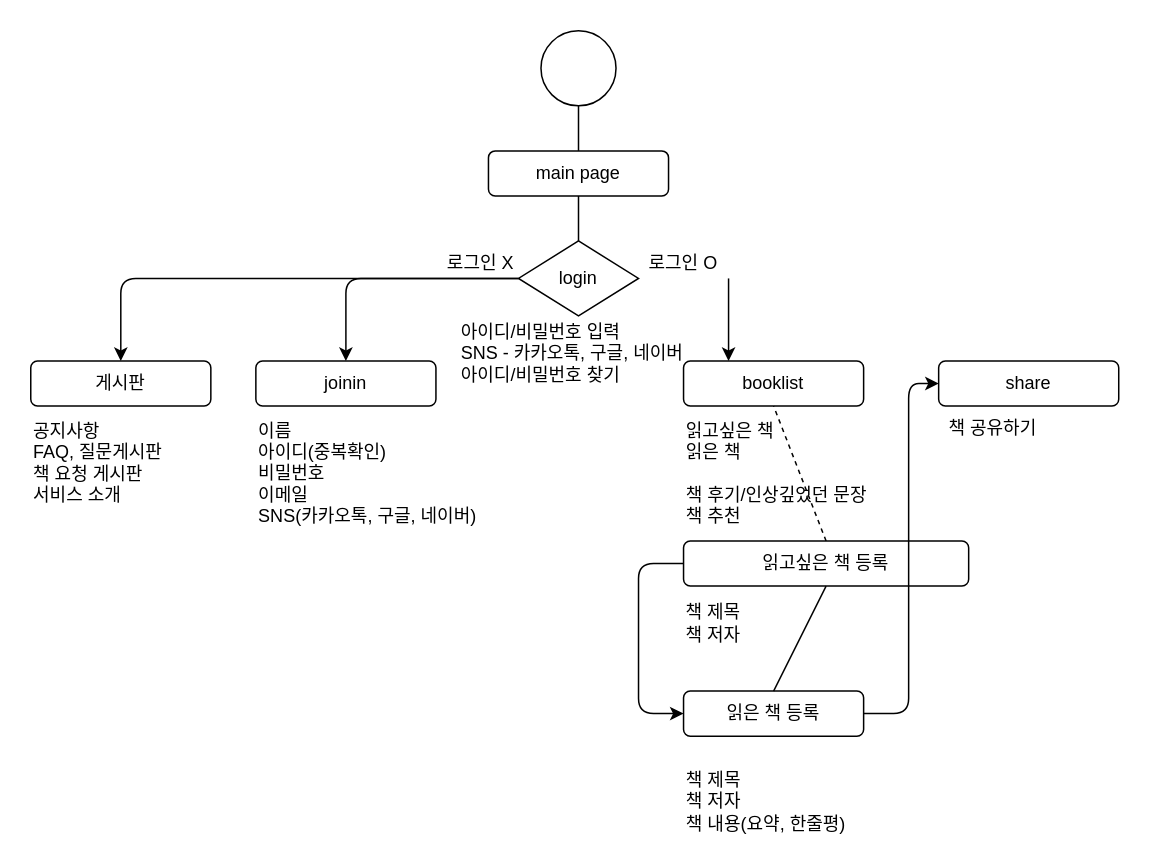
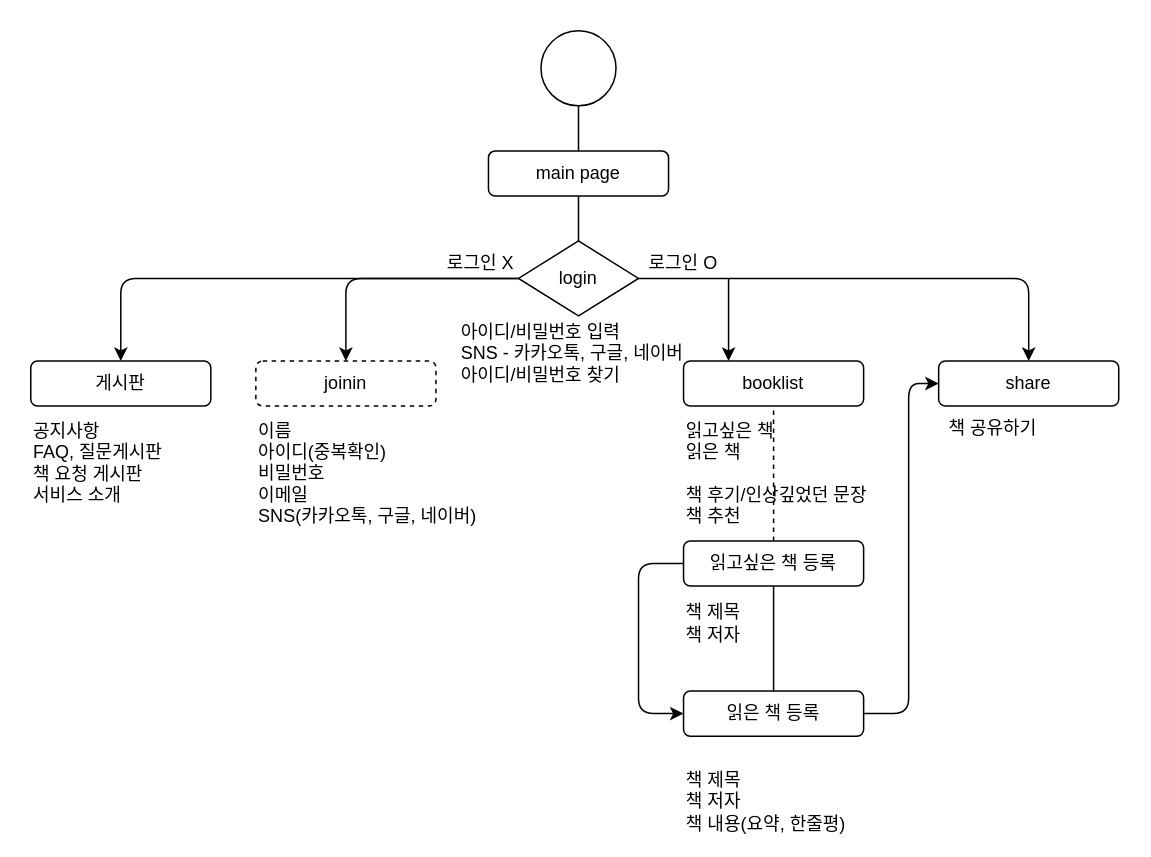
none -> (864, 278)
(346, 383) -> (346, 383)
(826, 563) -> (773, 563)
